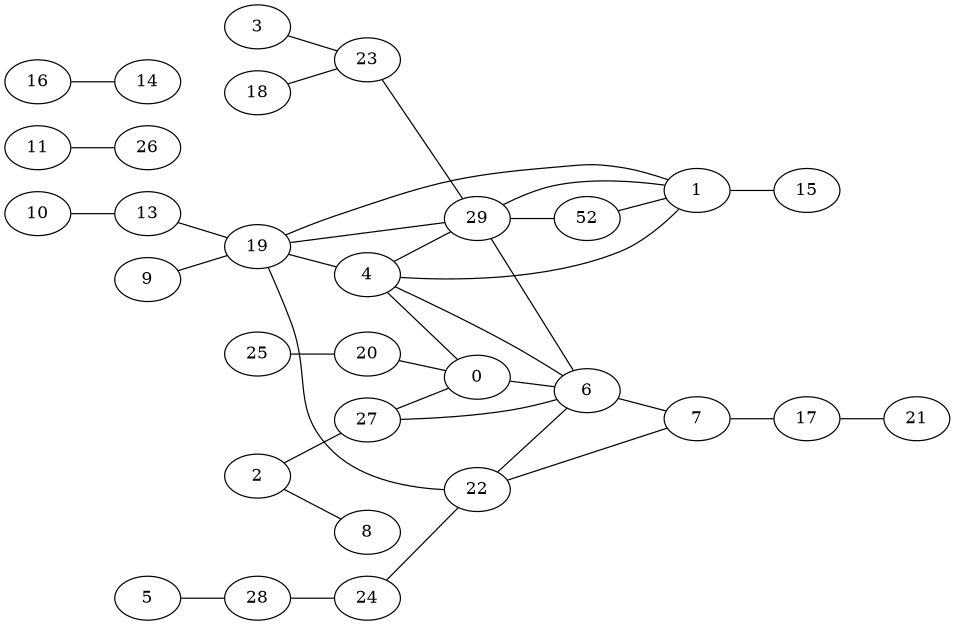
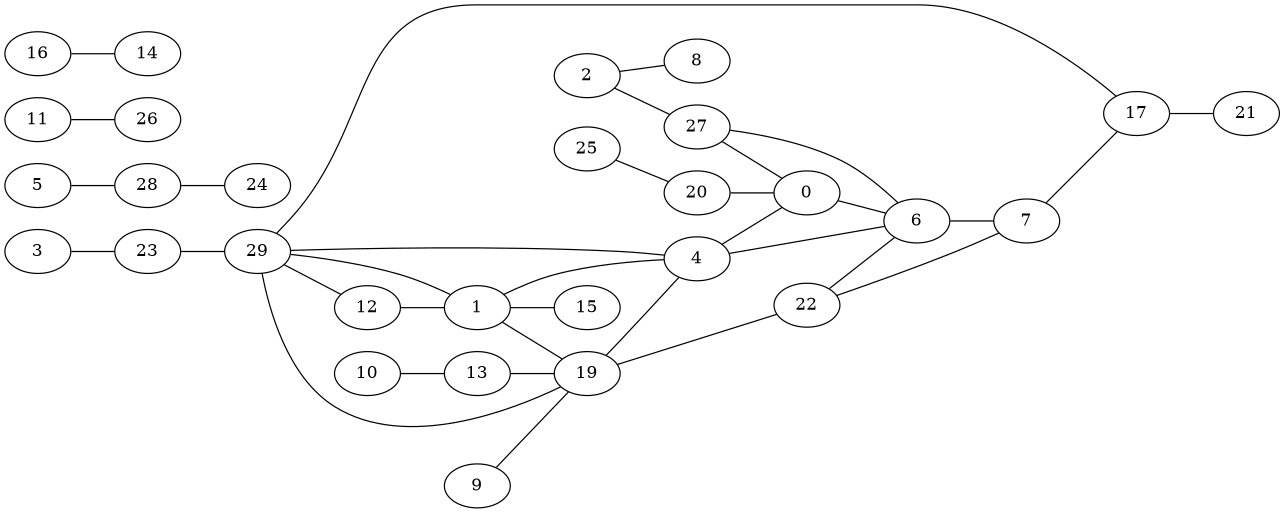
(258, 93) -> none
(587, 219) -> (367, 308)
(532, 304) -> (648, 5)
(423, 544) -> none
